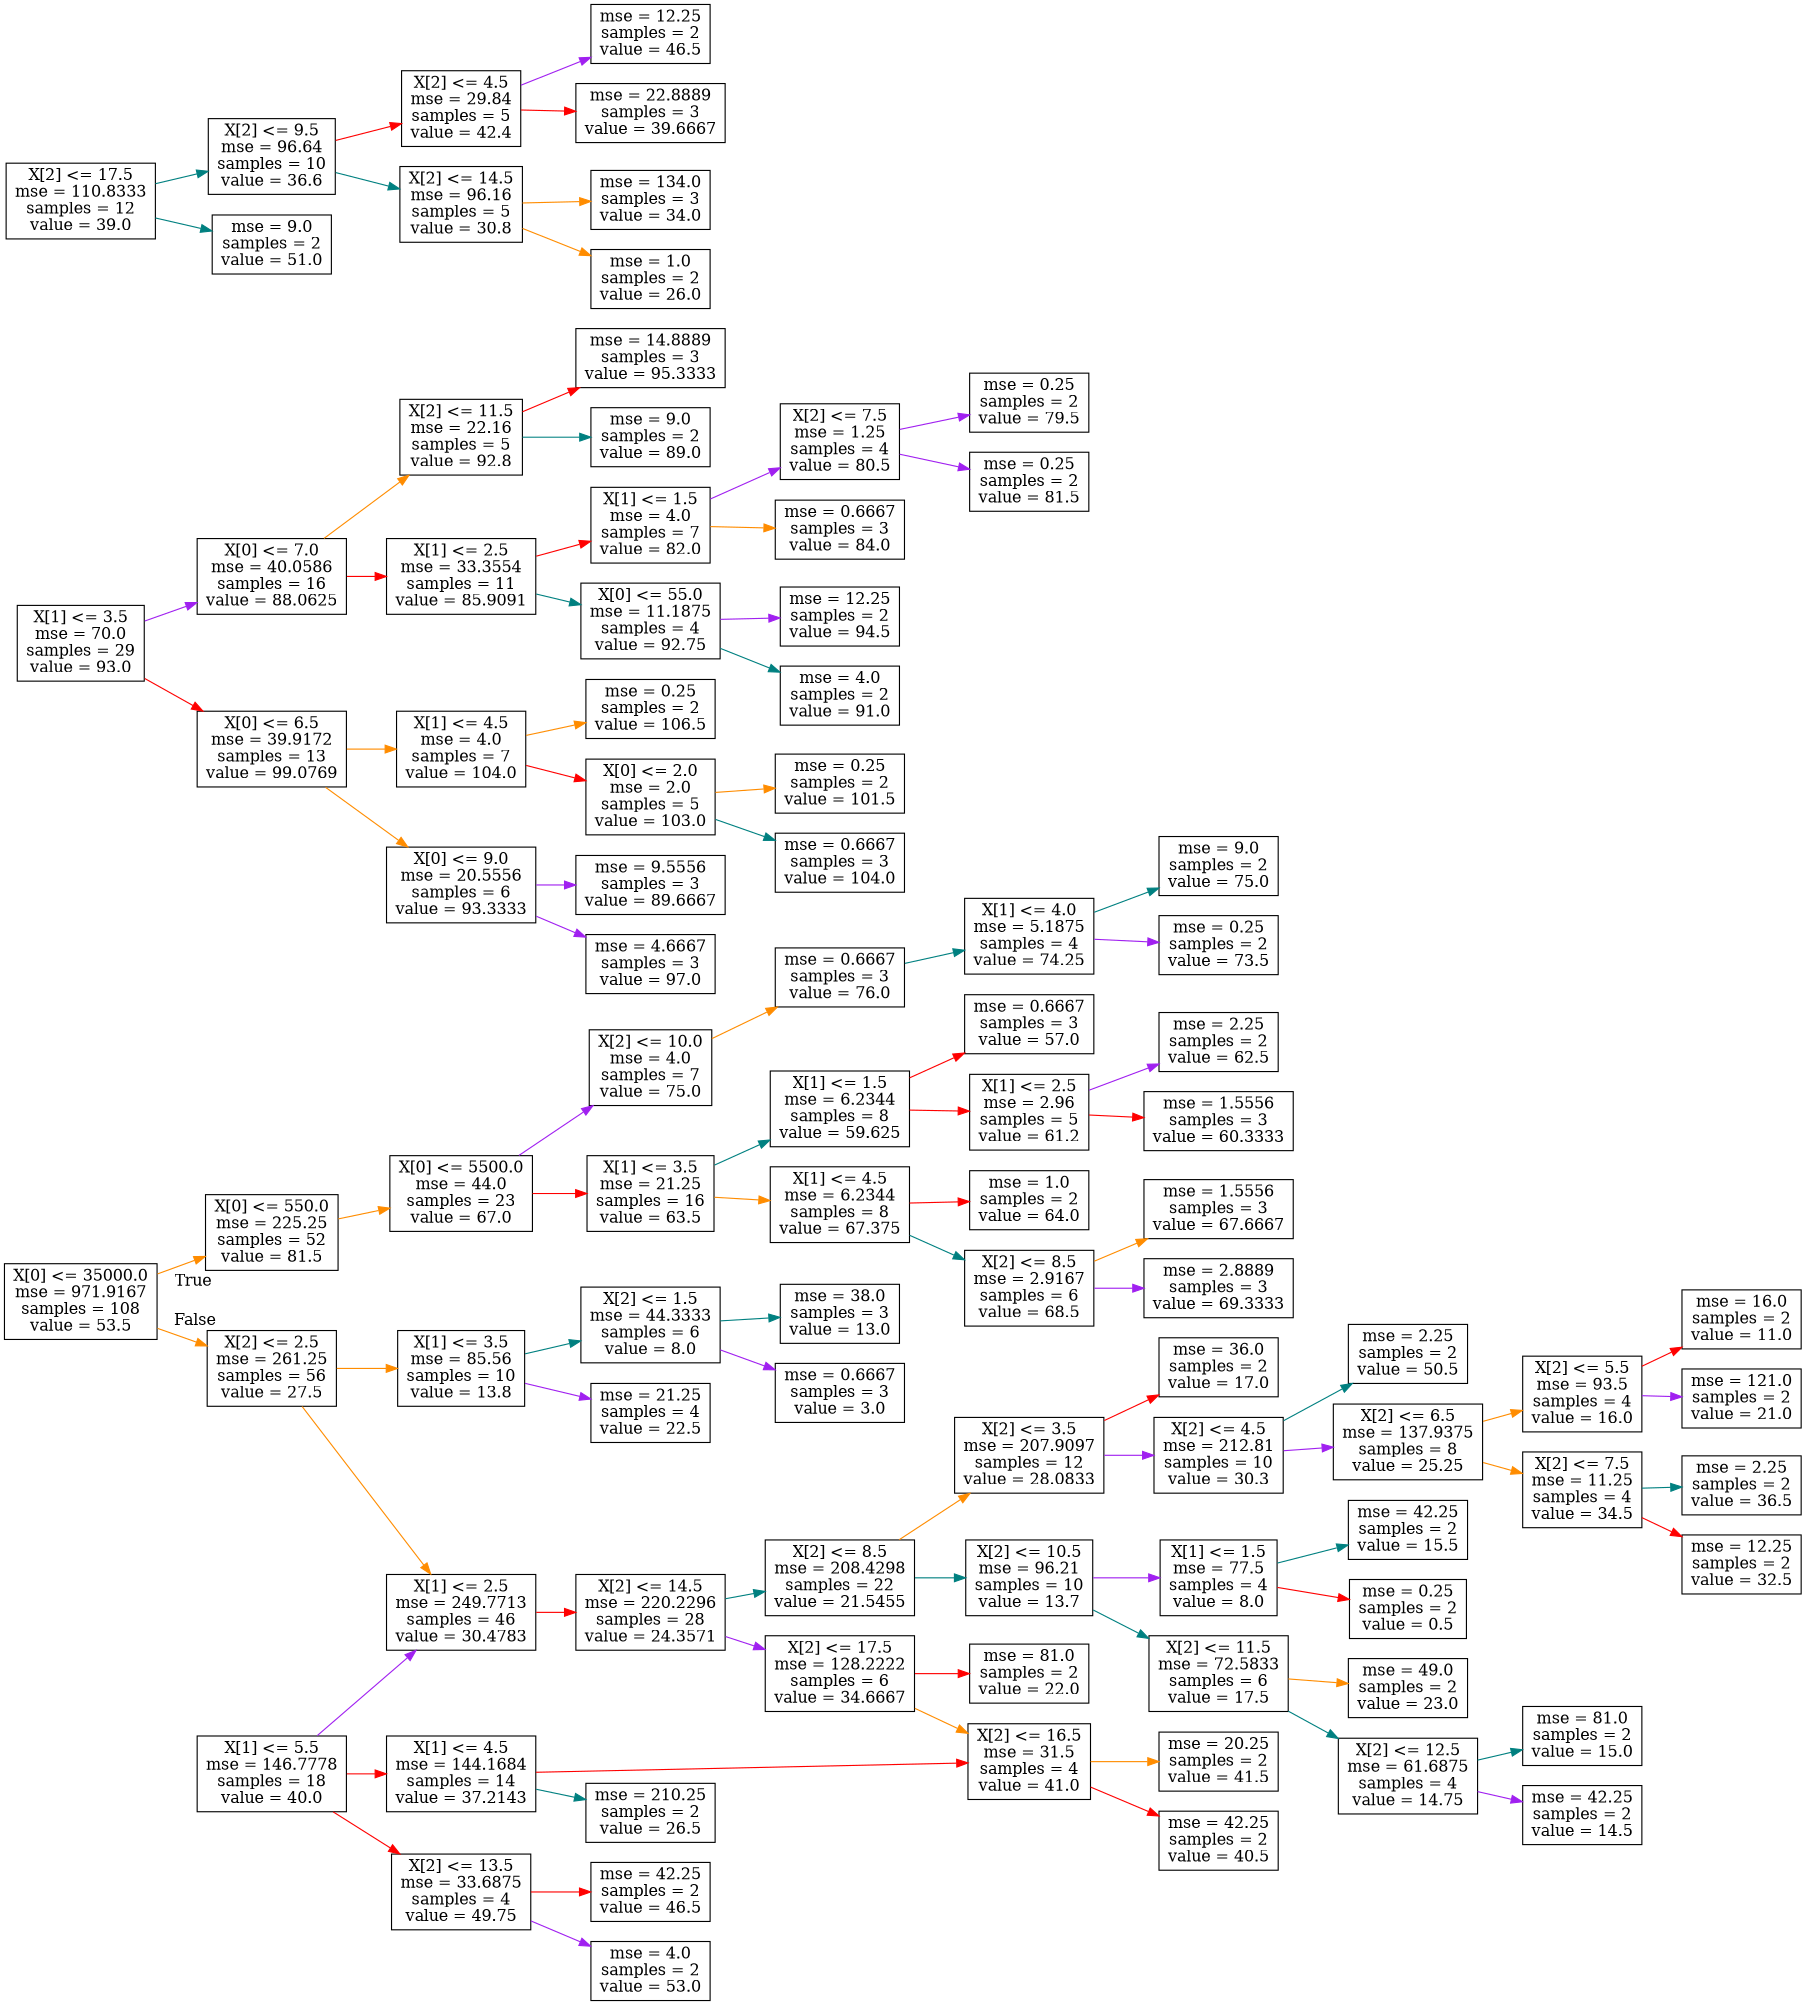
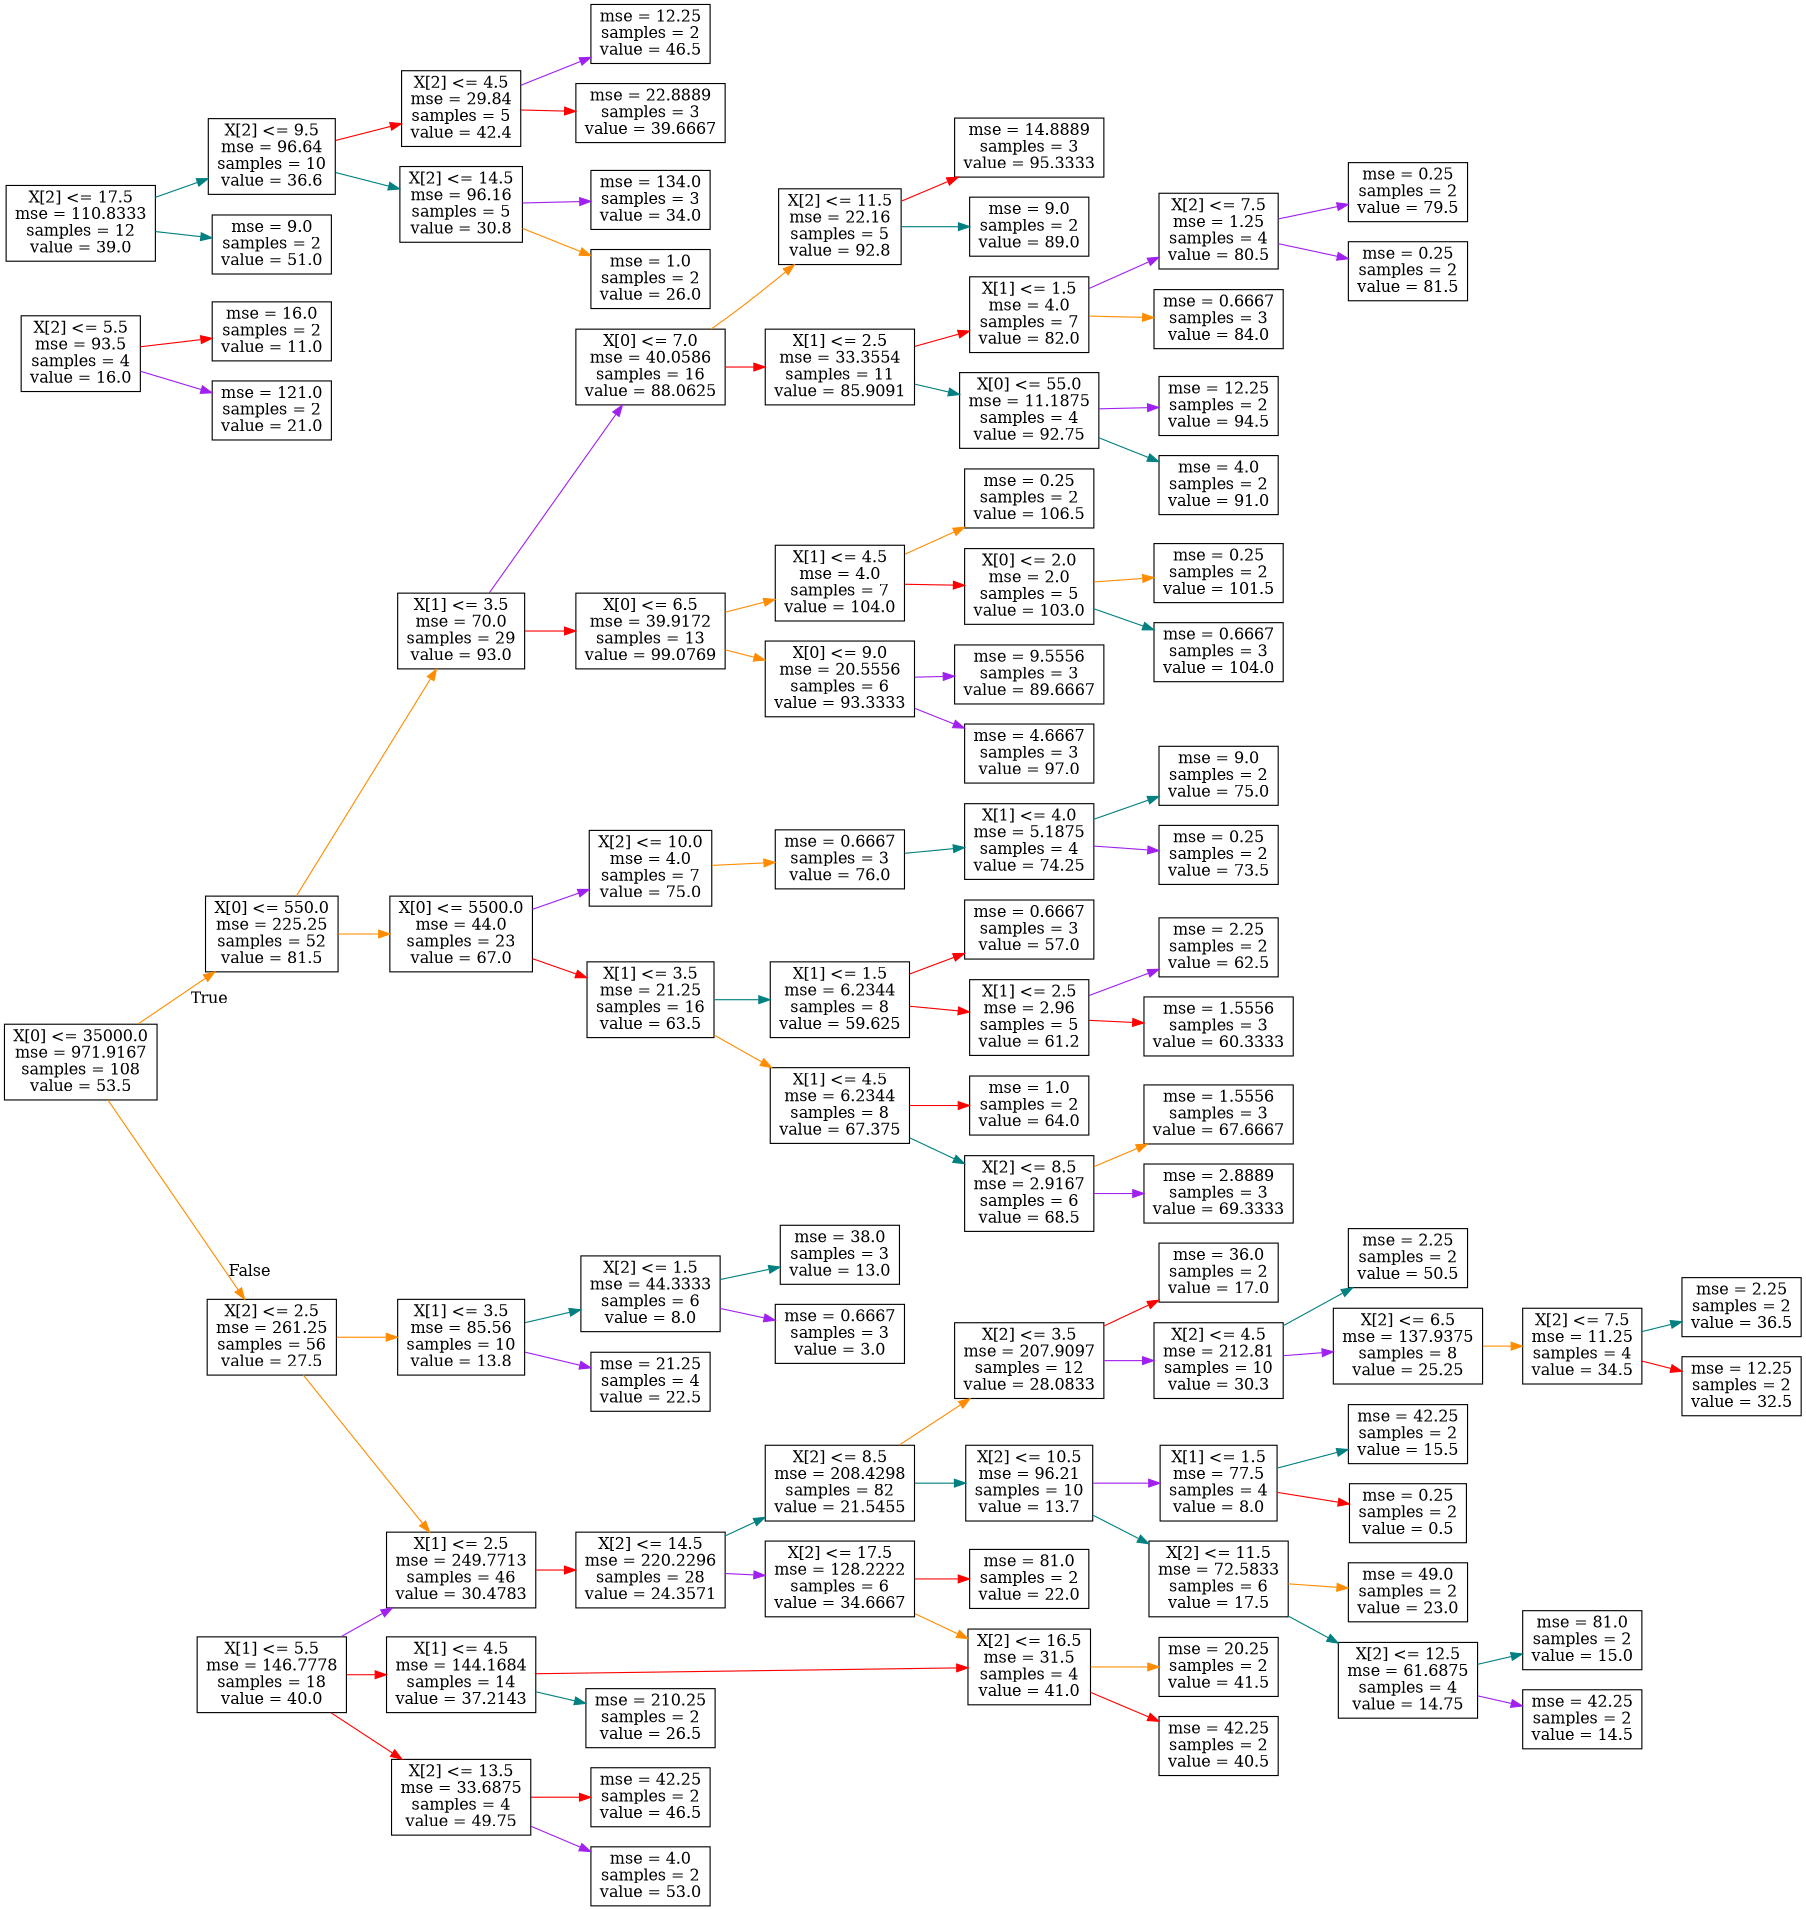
(551, 202) -> (551, 202)
none -> (363, 787)
(1497, 1417) -> none
(840, 1578) -> (840, 1483)
